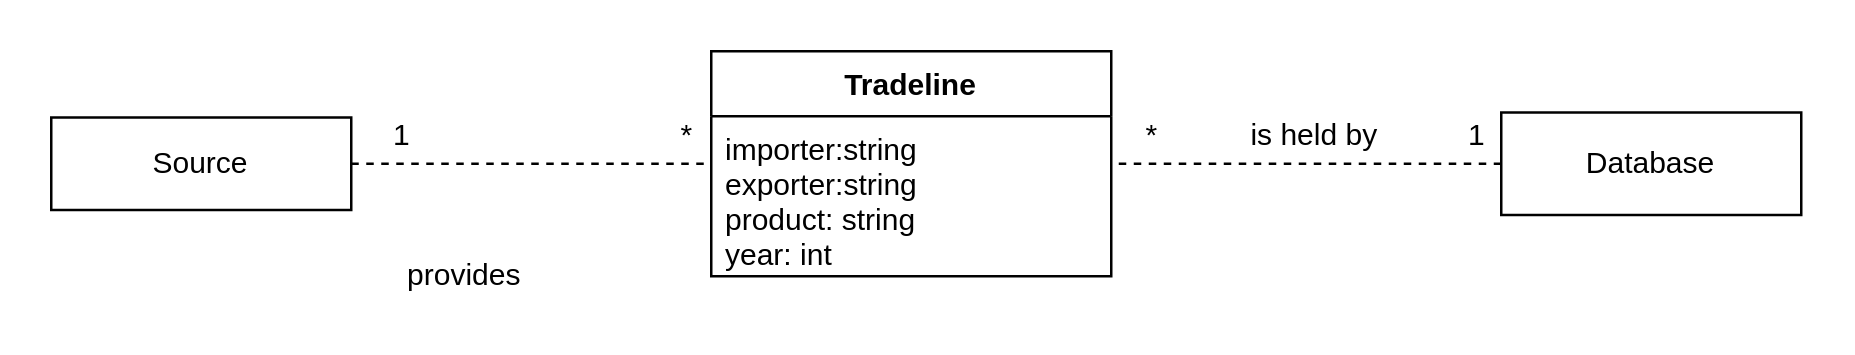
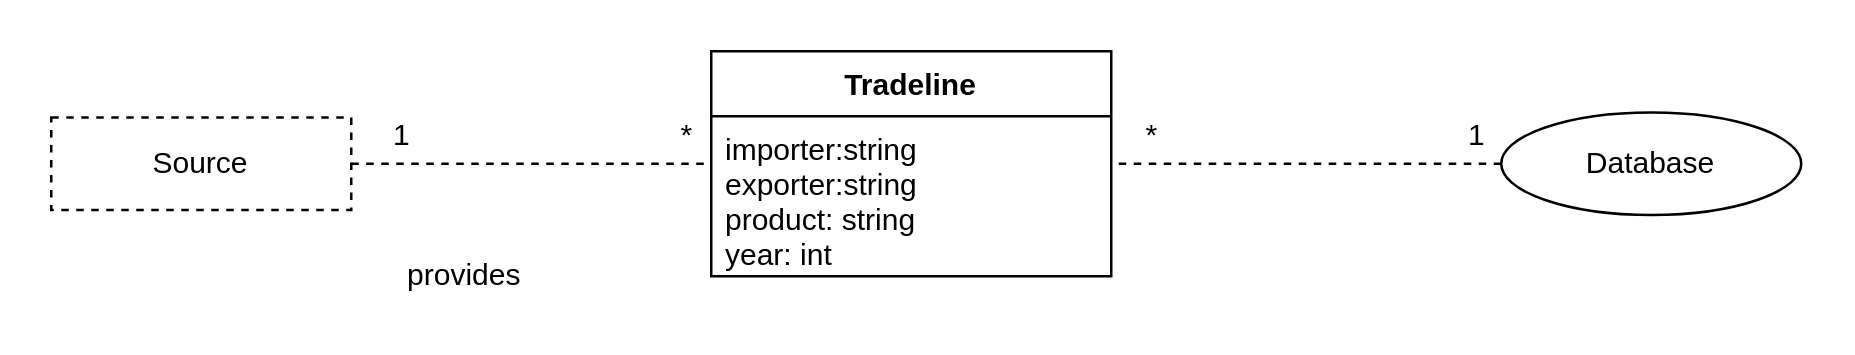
(1314, 136) -> none
(201, 164) -> (201, 164)
(1651, 164) -> (1651, 164)
